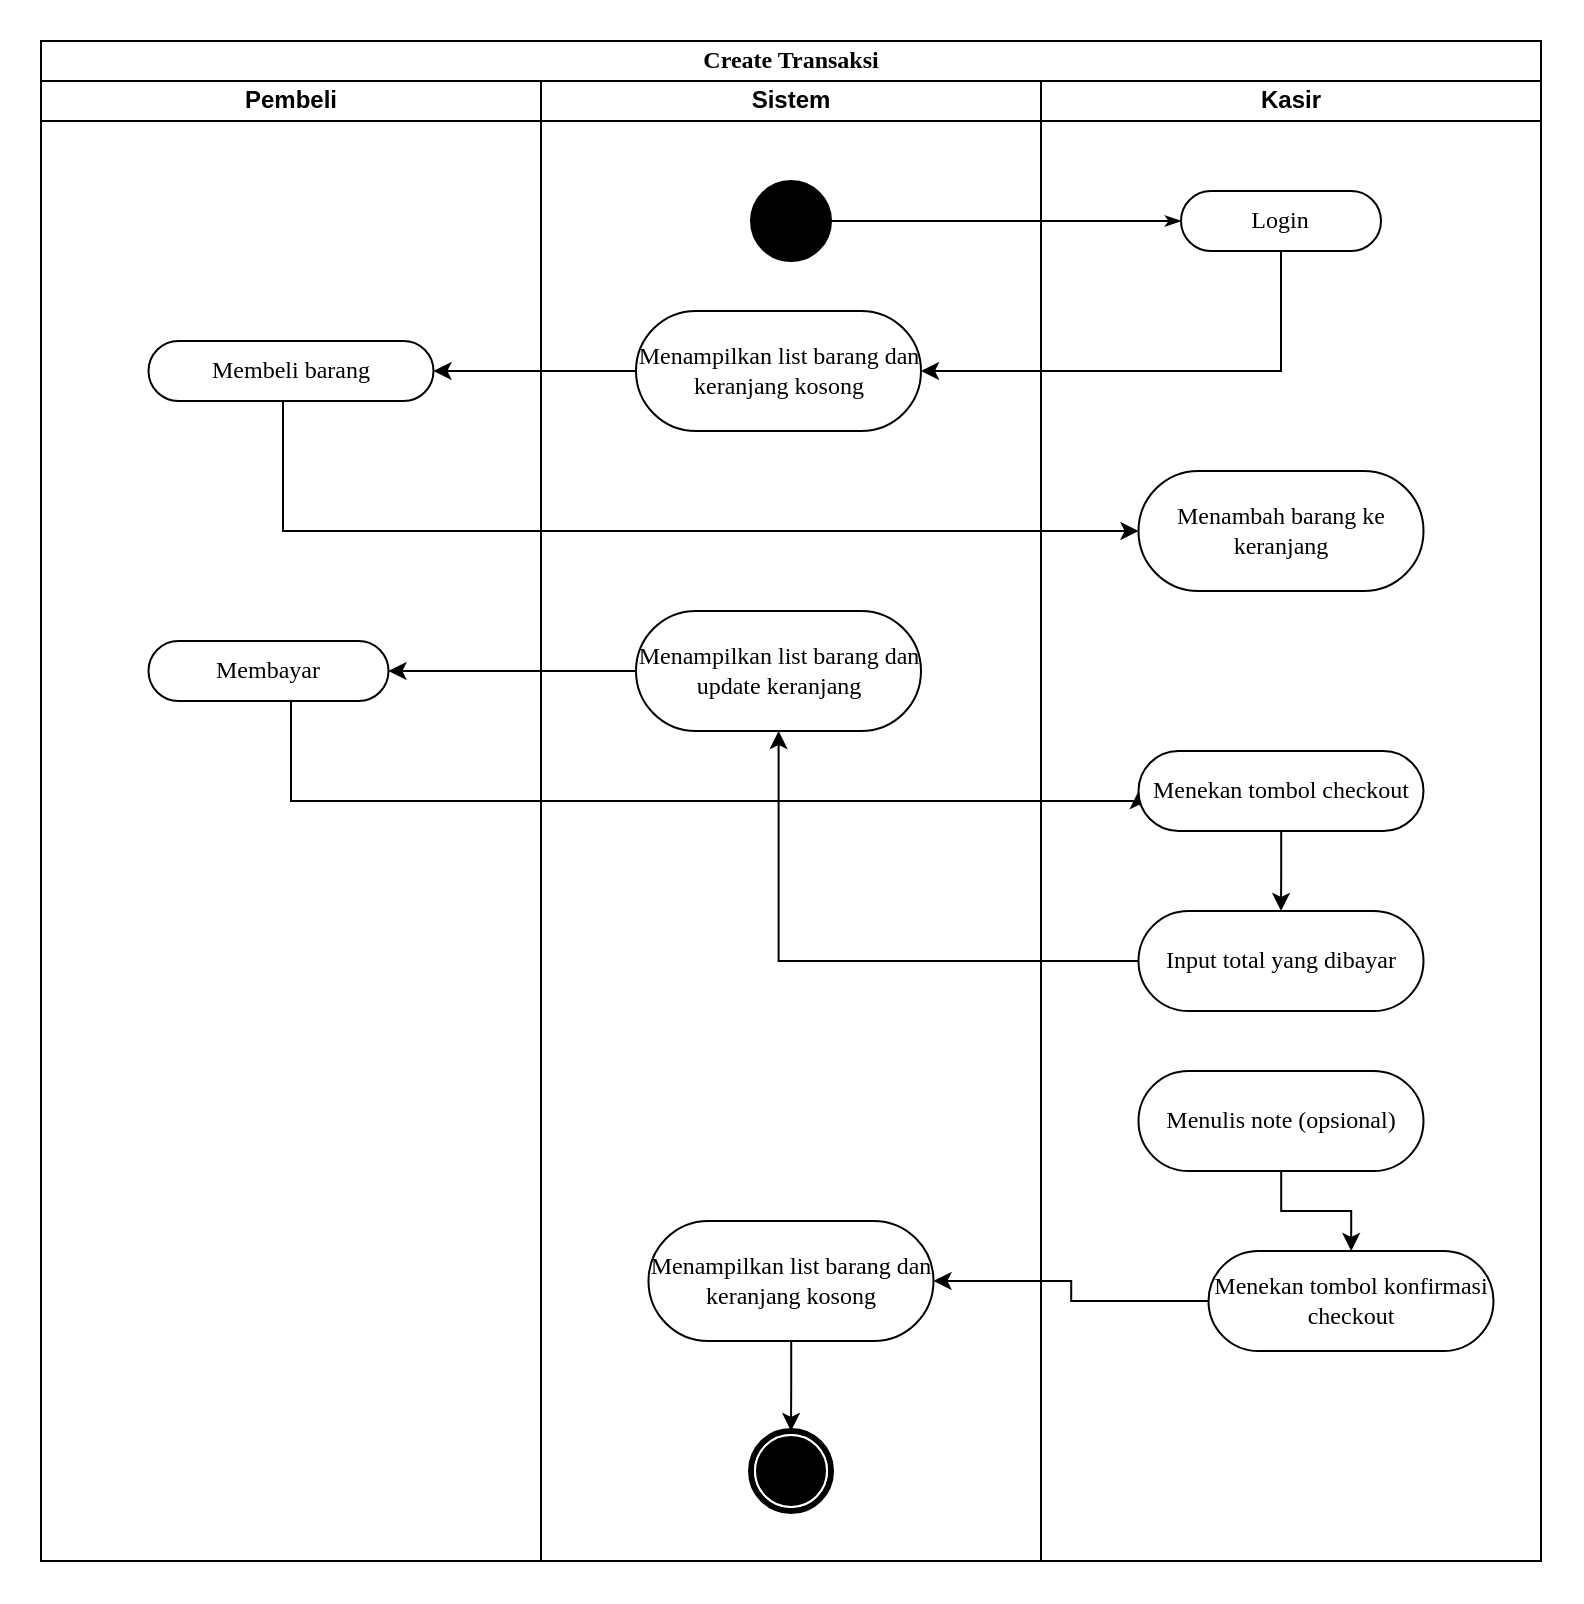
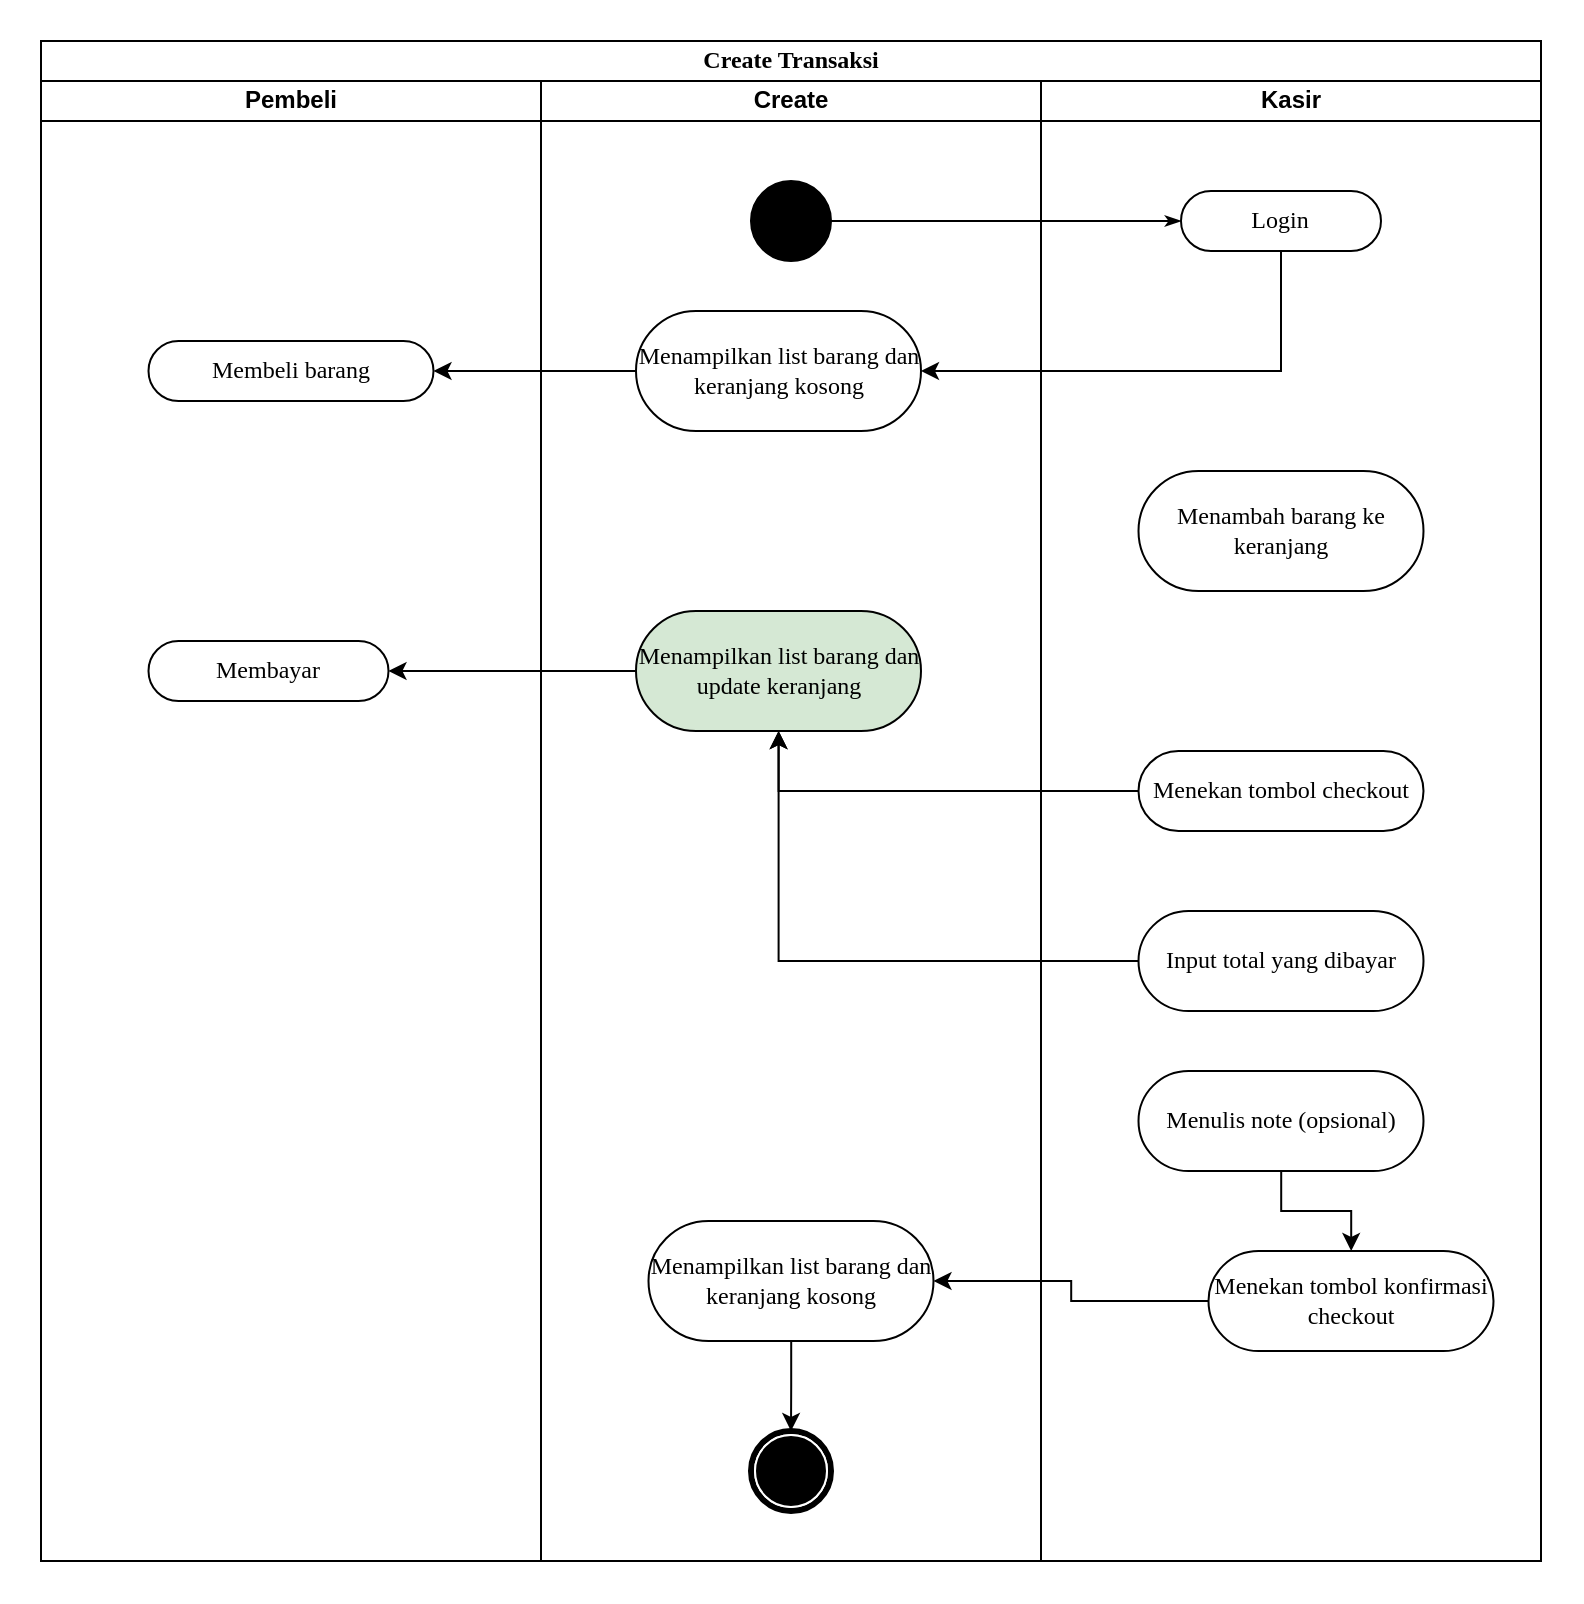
(792, 101) -> (792, 101)
(790, 531) -> none
(779, 671) -> (779, 671)
(790, 801) -> none
(1281, 864) -> (909, 791)
